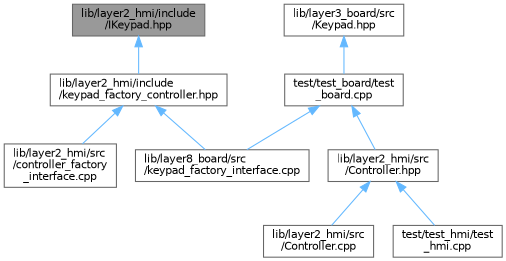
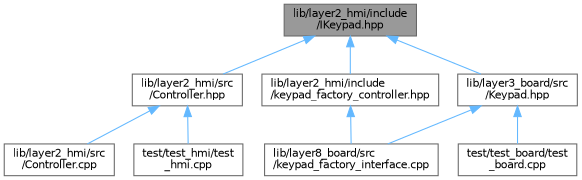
none -> (439, 57)
(279, 131) -> (429, 127)
(366, 133) -> (264, 57)
(60, 166) -> none
